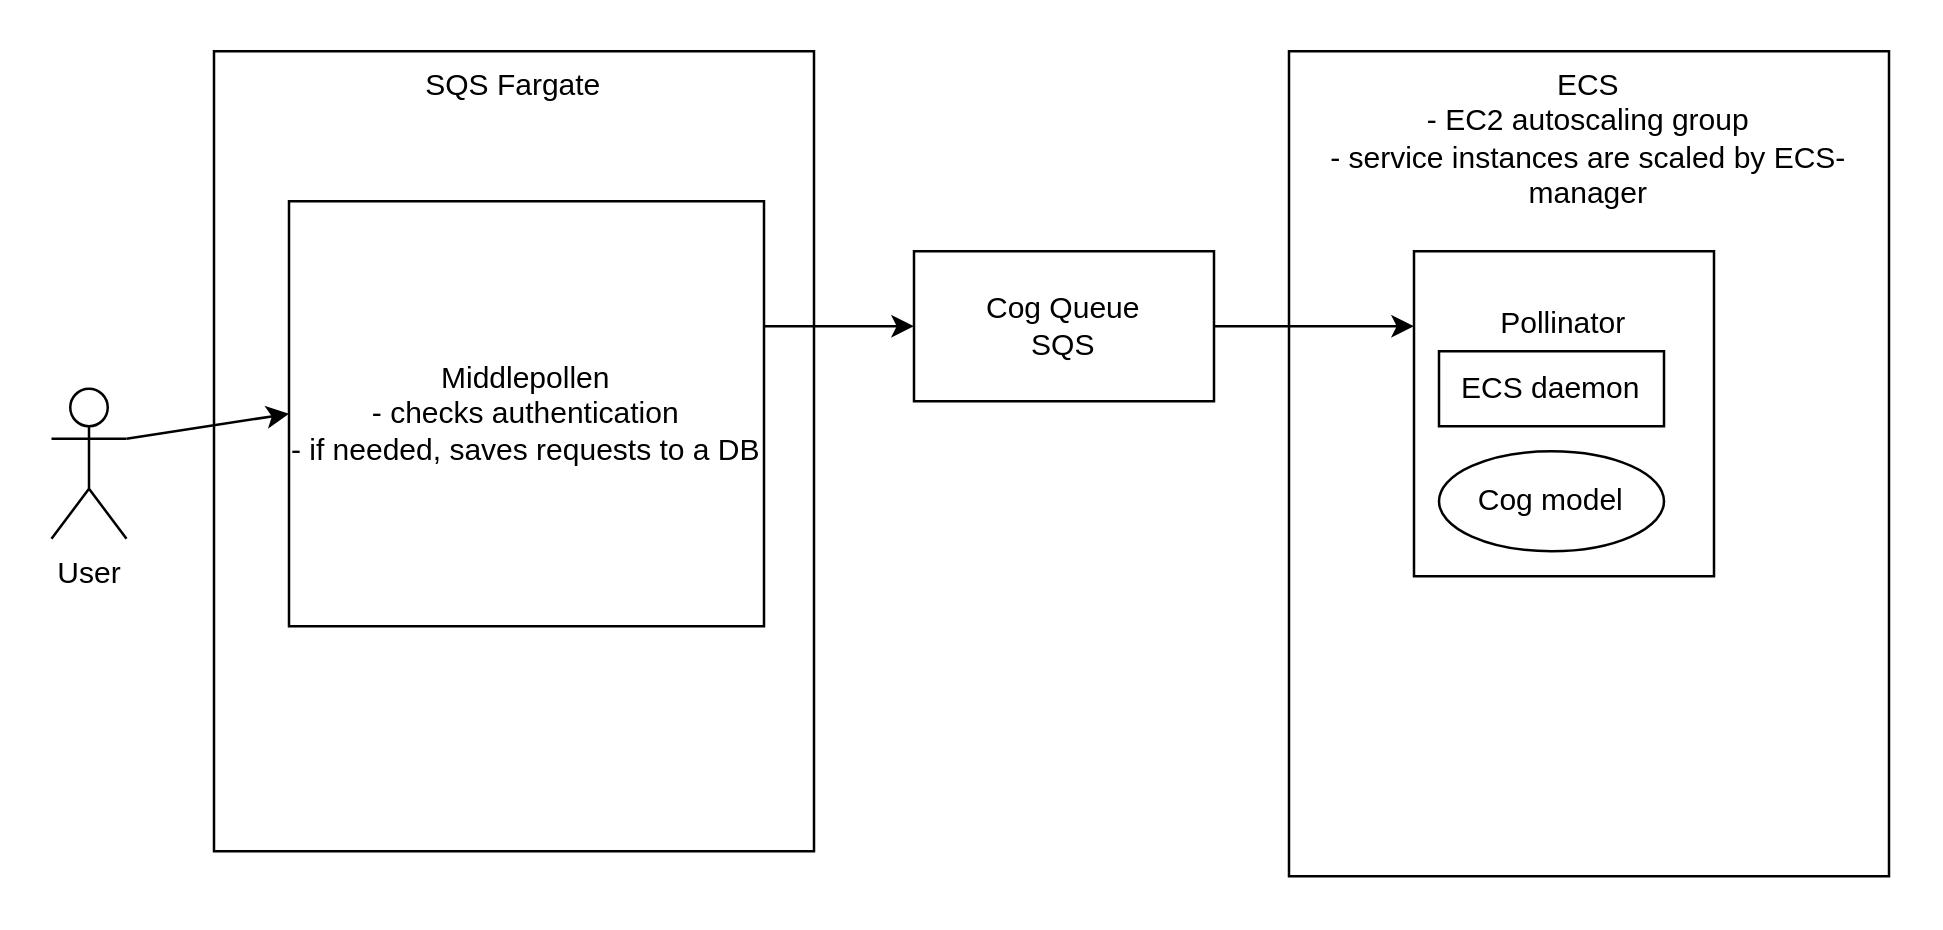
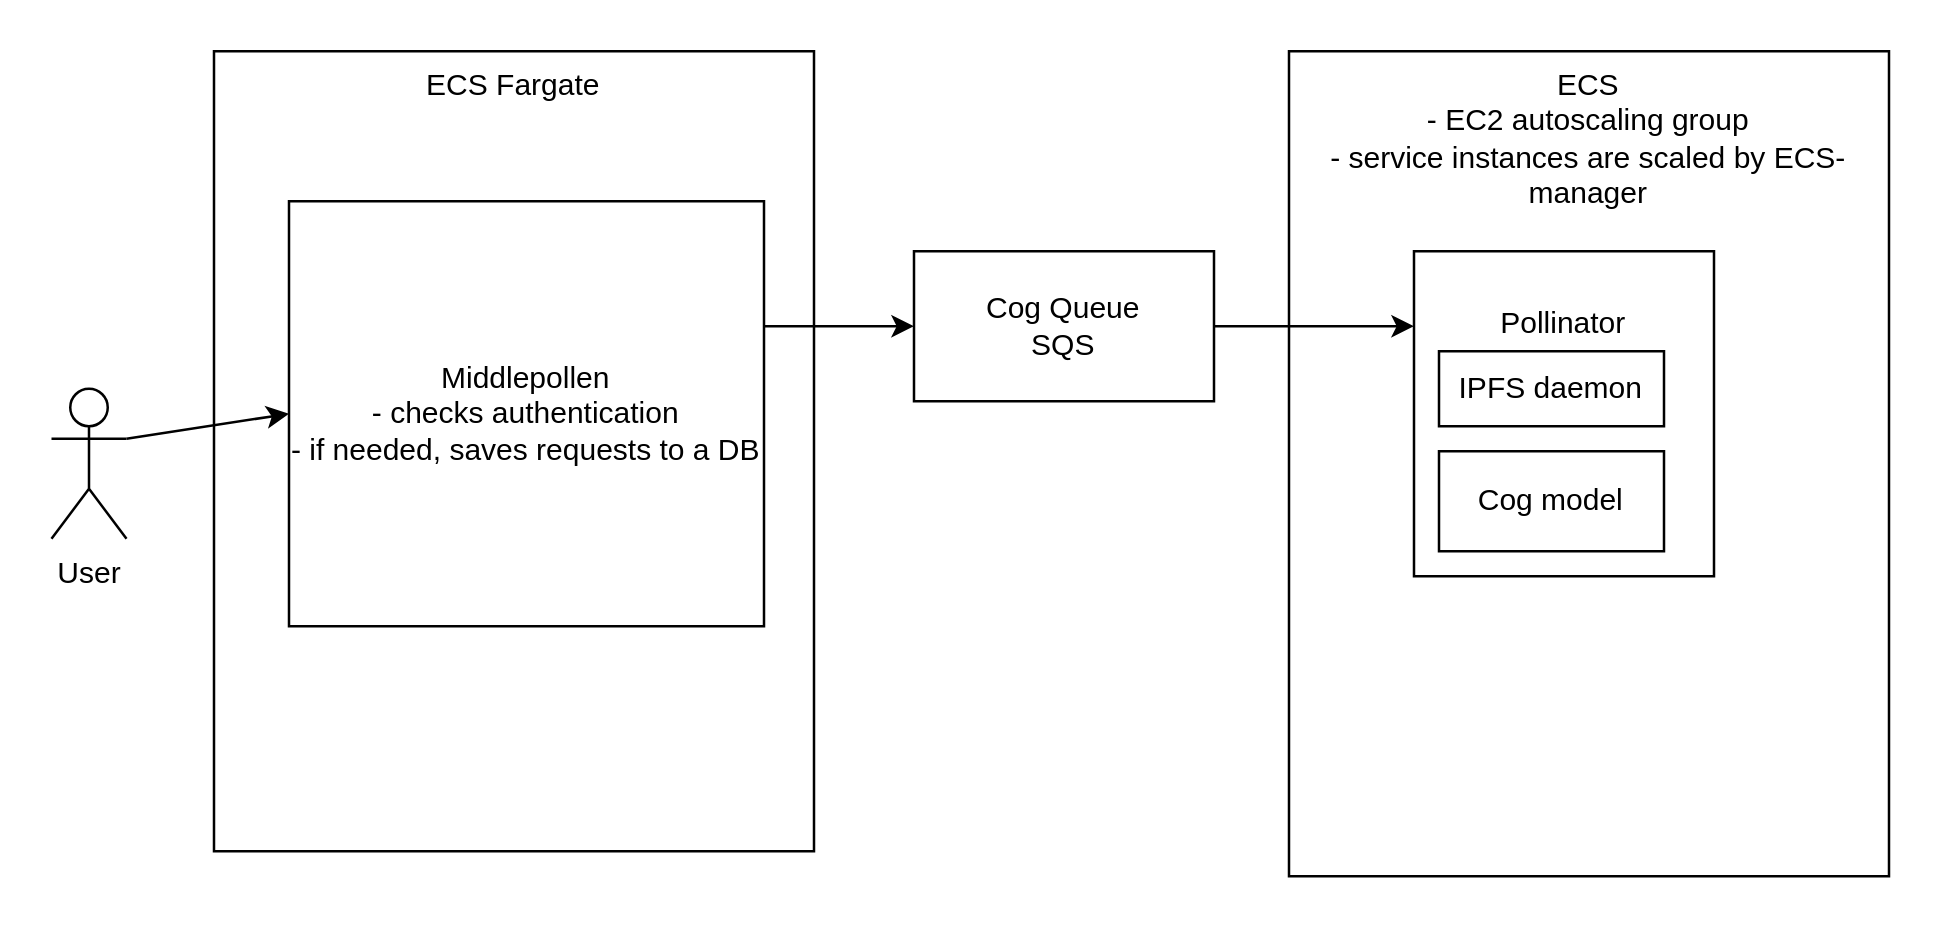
(514, 87) -> (514, 87)
(1551, 389) -> (1551, 389)
(1551, 501) -> (1551, 501)
